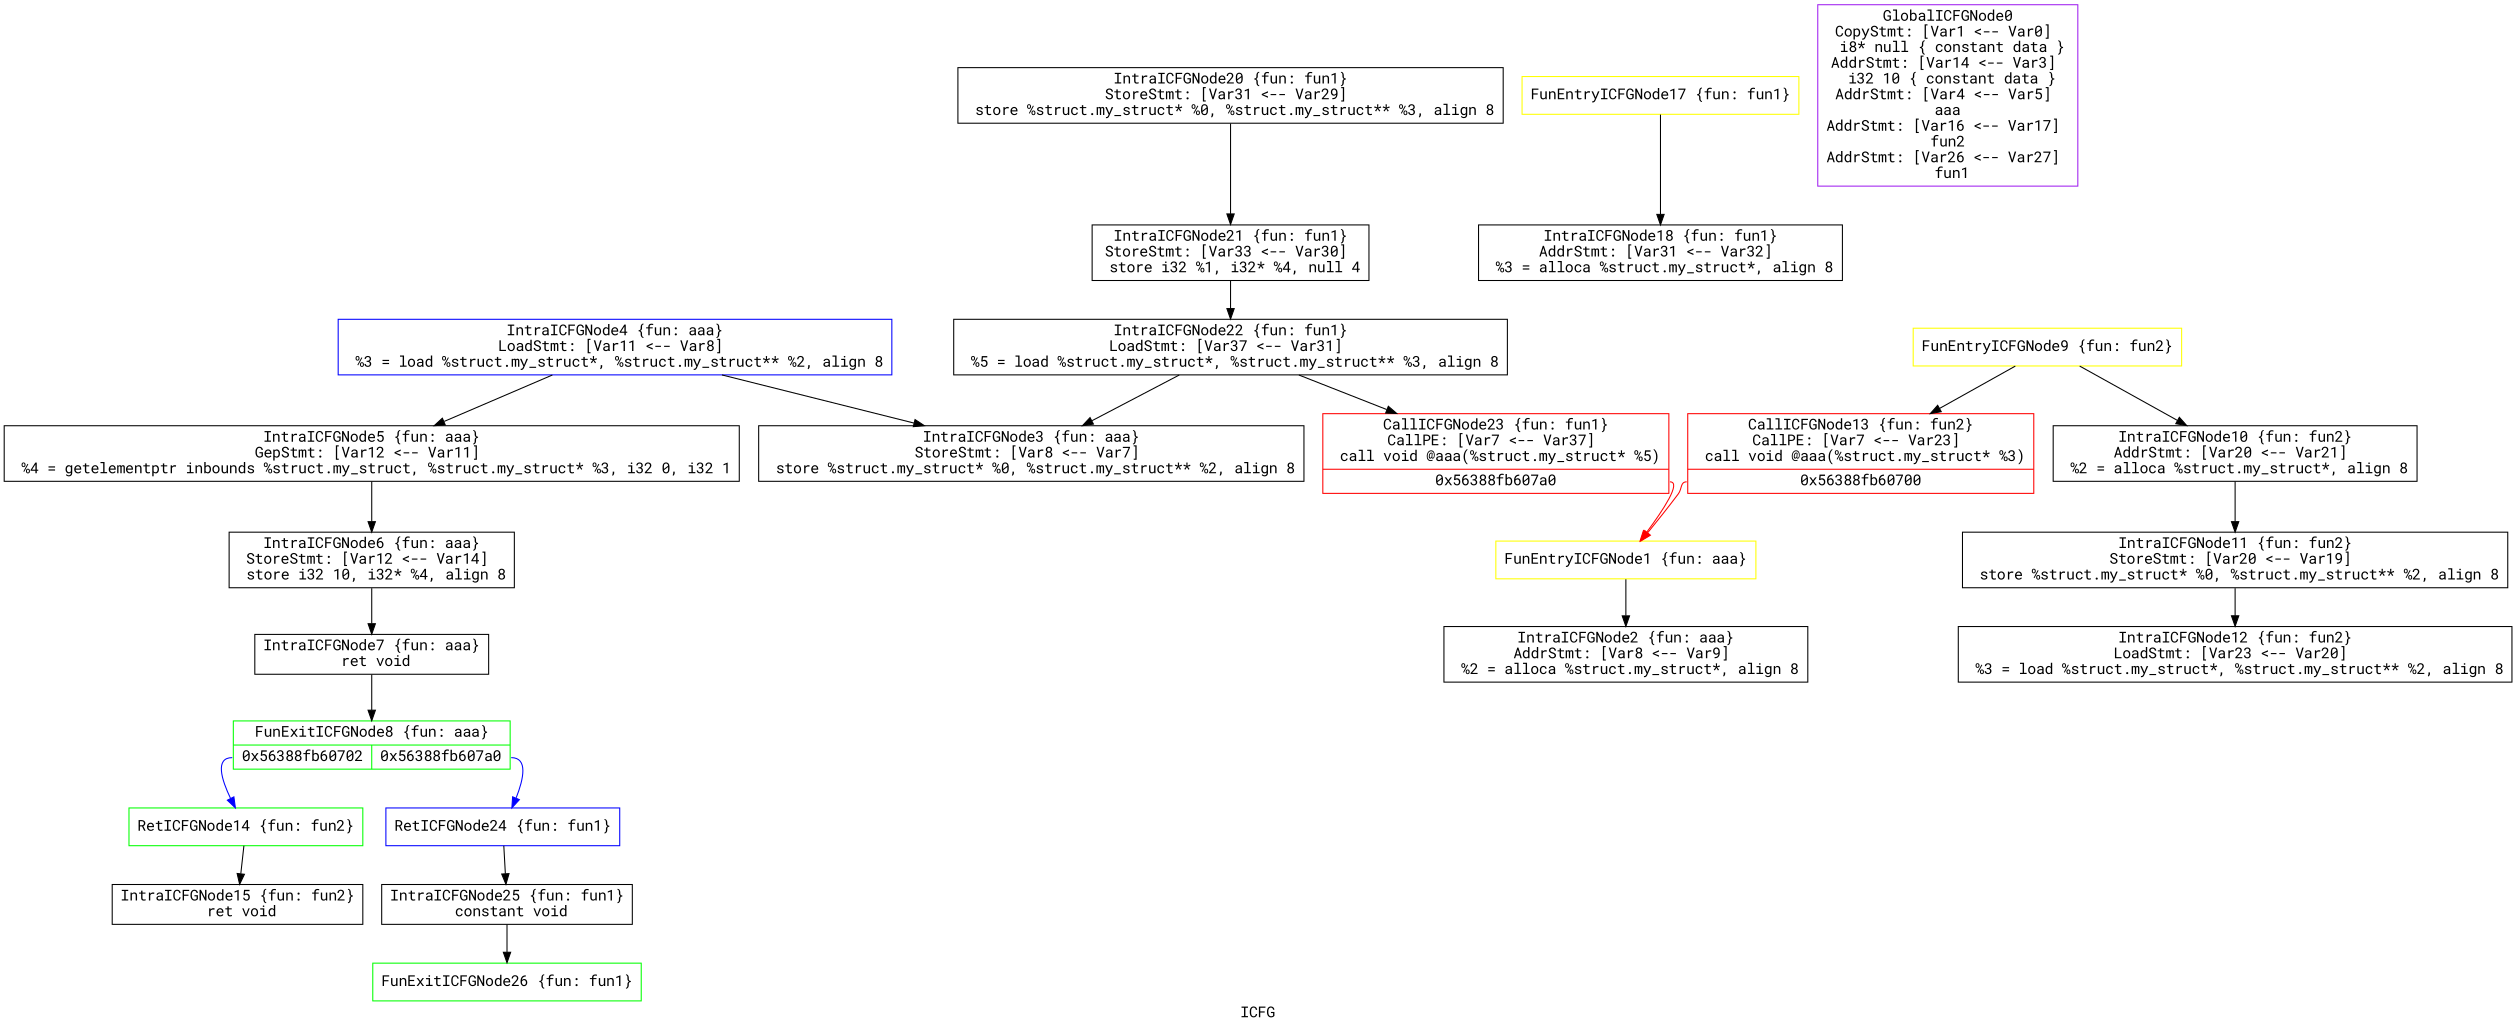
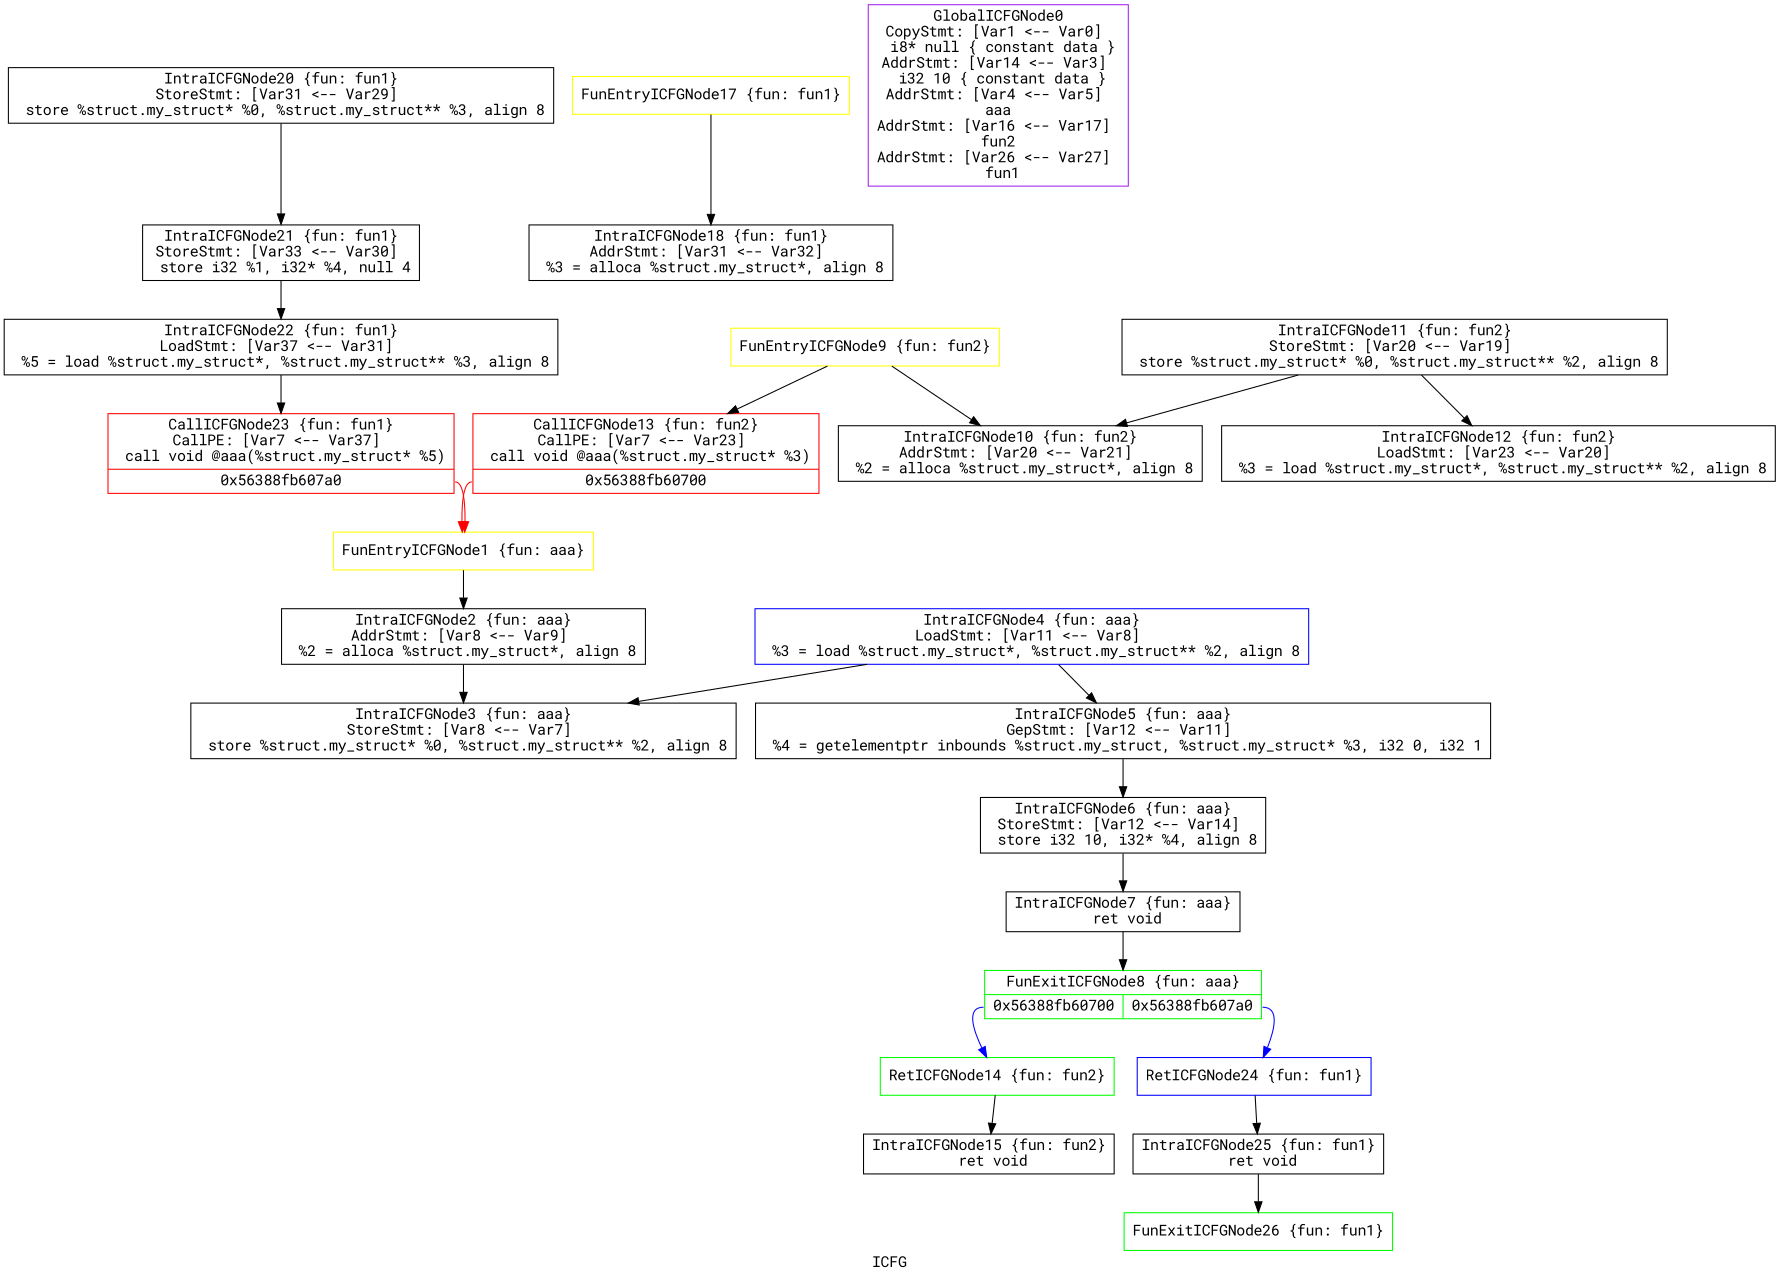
(1136, 398) -> (463, 679)
(2235, 501) -> (1212, 399)
(303, 757) -> (1054, 1006)
(507, 912) -> (1258, 1161)
